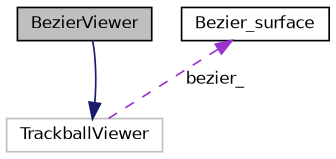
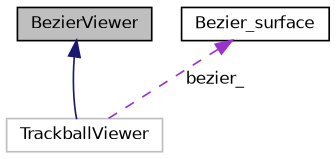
(96, 71) -> (74, 88)
